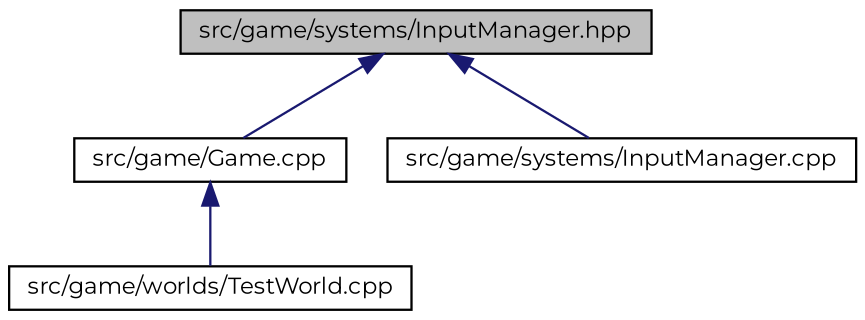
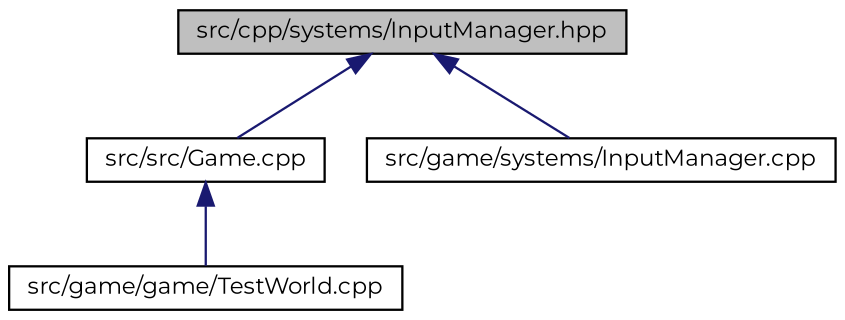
(416, 32) -> (402, 32)
(210, 160) -> (206, 160)
(210, 288) -> (206, 288)
